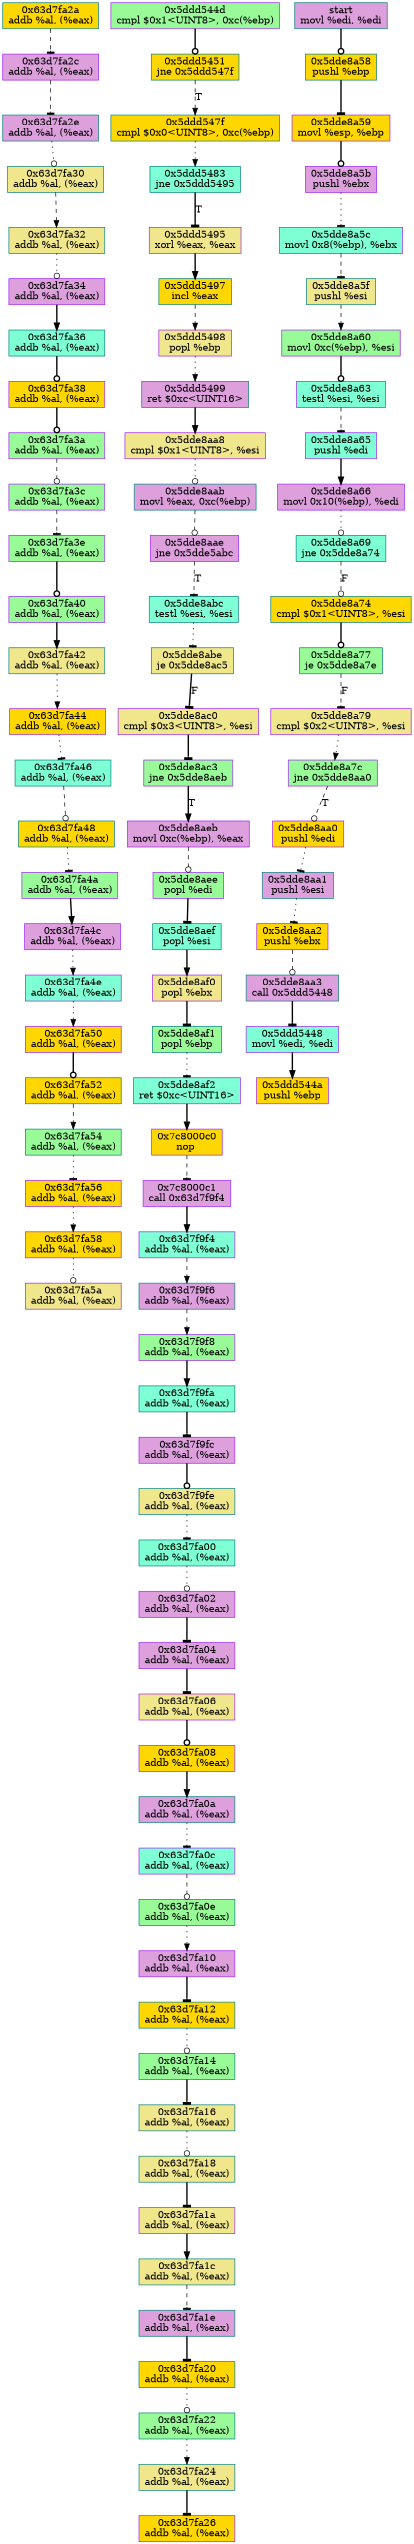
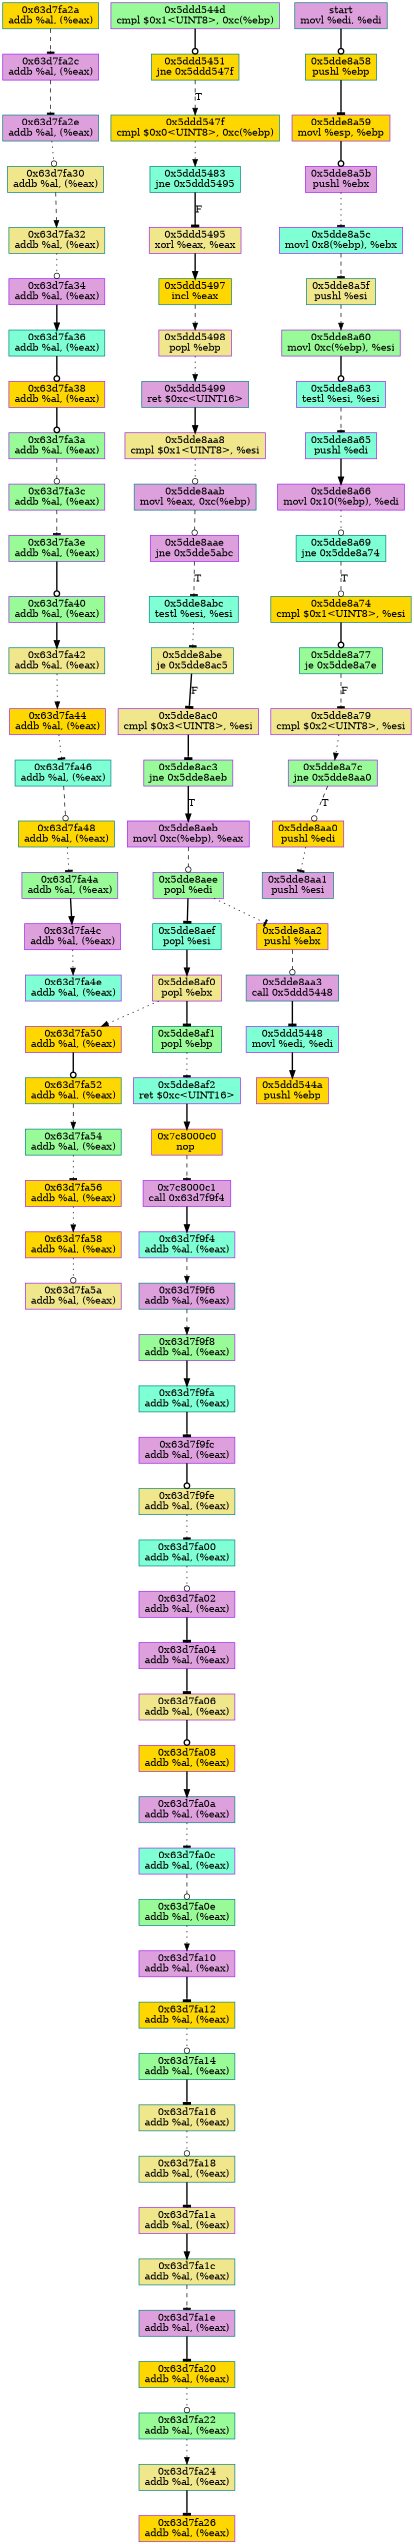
(199, 210) -> (199, 210)
(344, 579) -> (344, 579)
(295, 909) -> (239, 910)
(73, 1010) -> (133, 1012)
